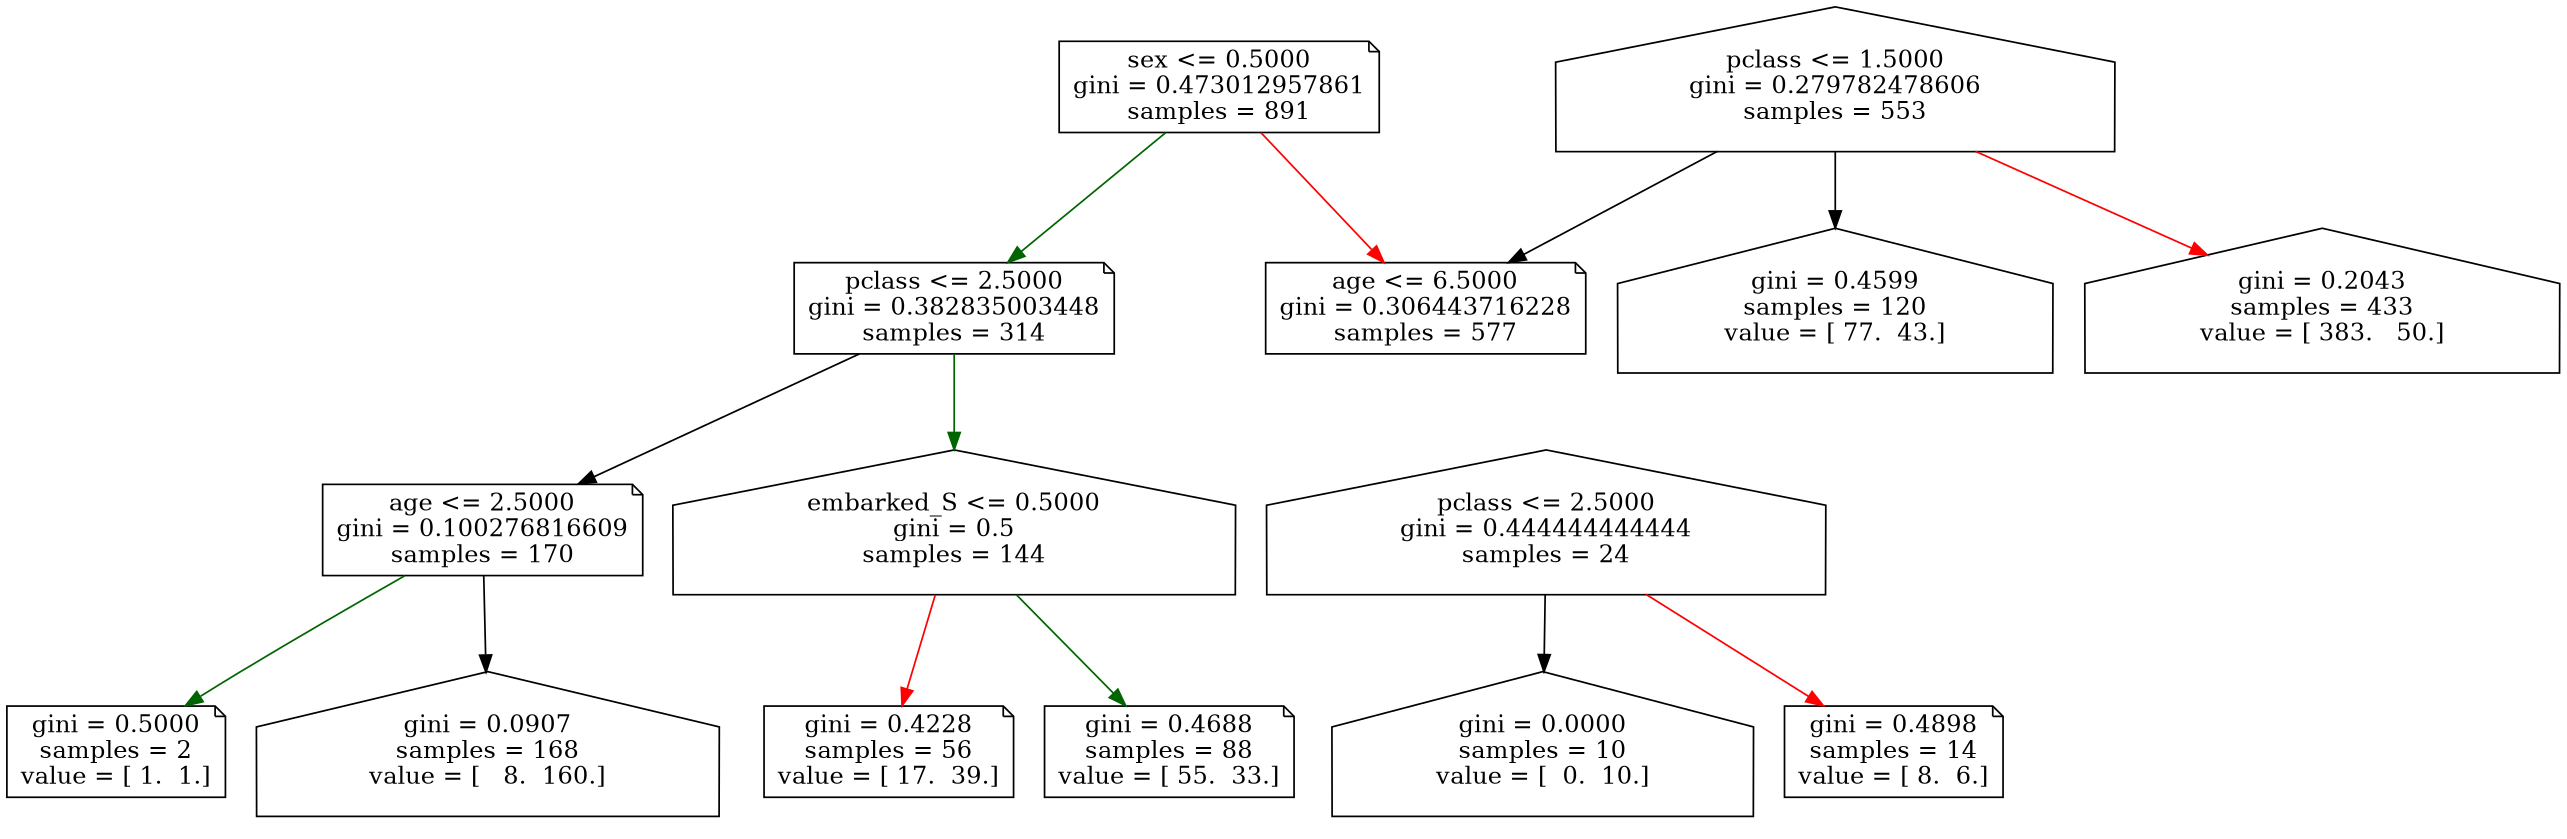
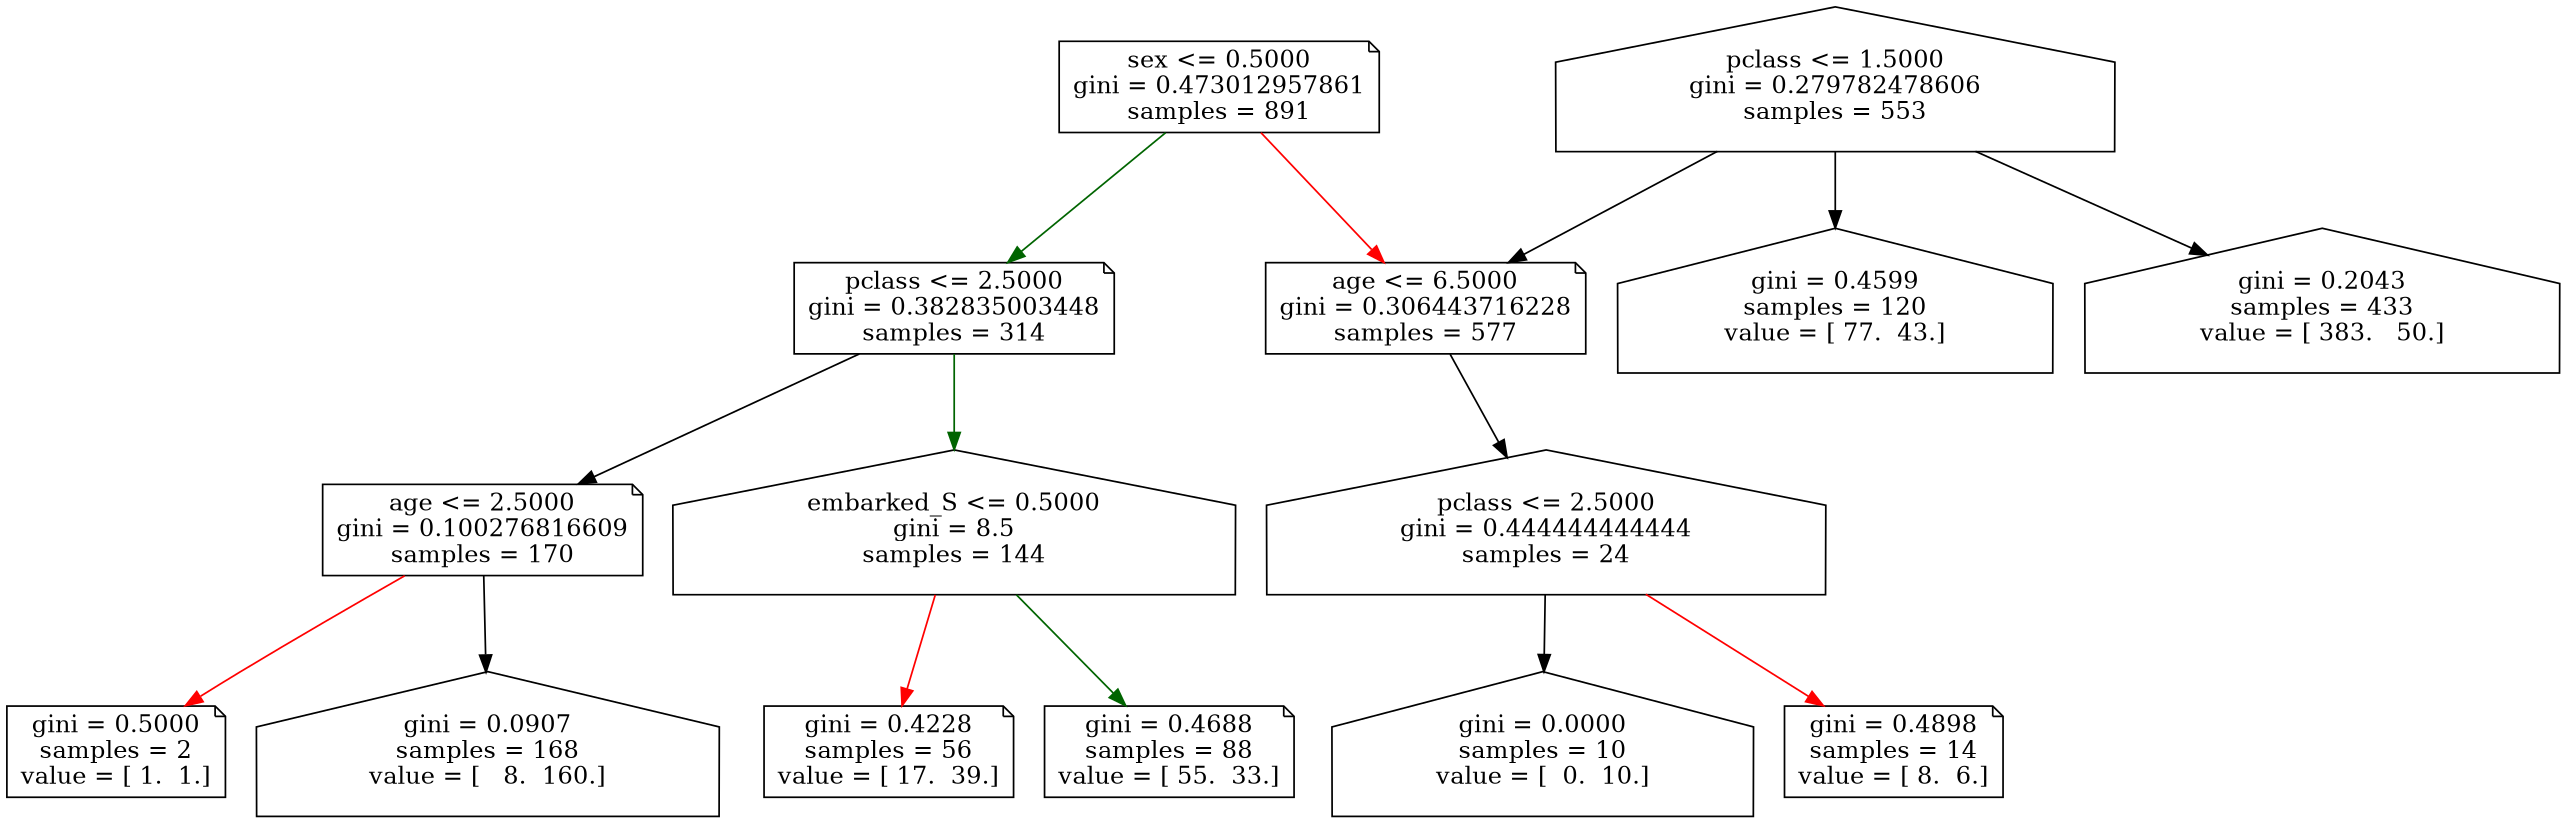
(2084, 200) -> (2084, 200)
none -> (1474, 398)
(954, 530) -> (954, 530)
(302, 635) -> (302, 635)
